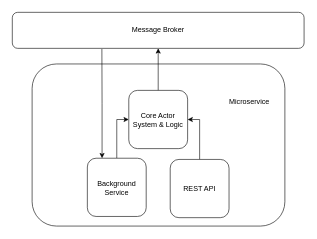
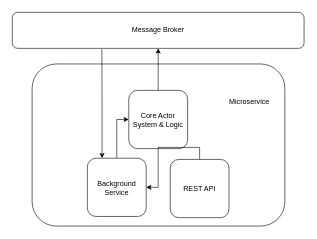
(200, 131) -> (179, 147)
